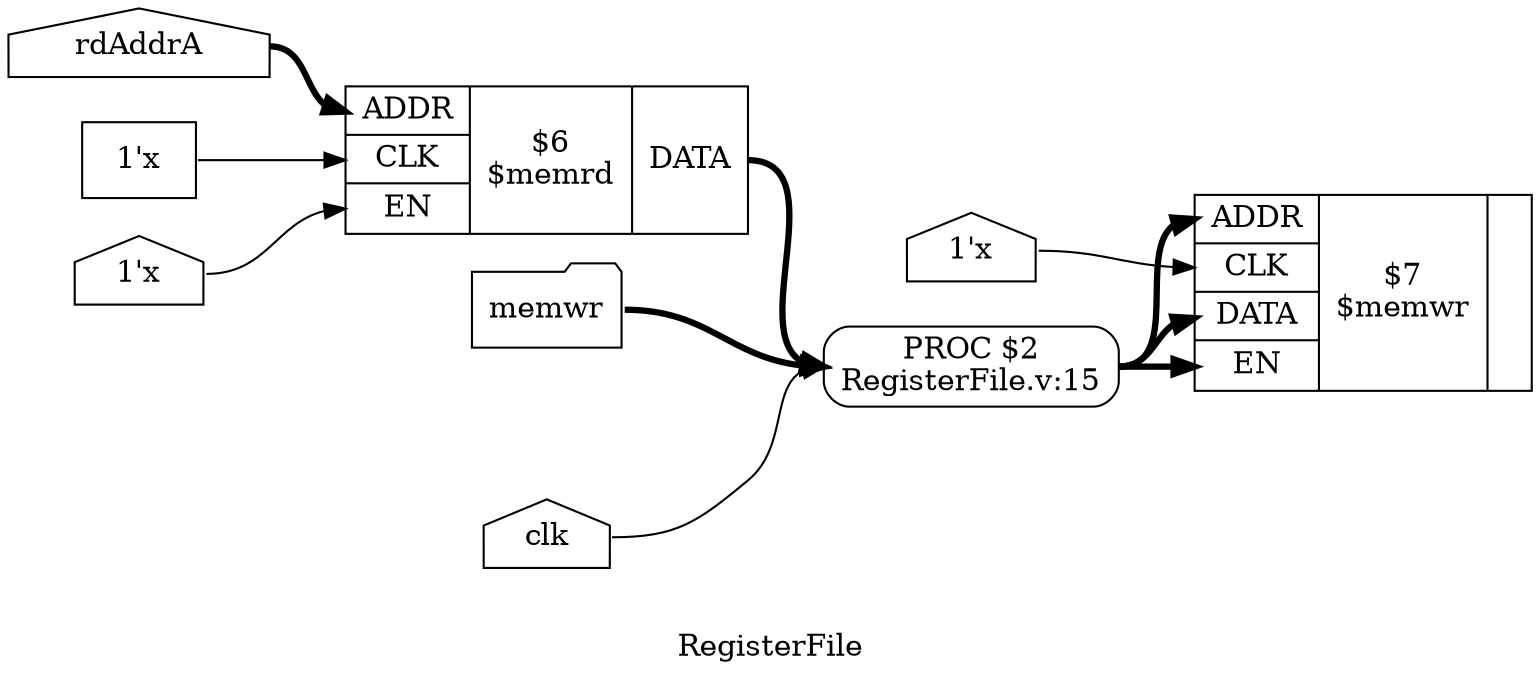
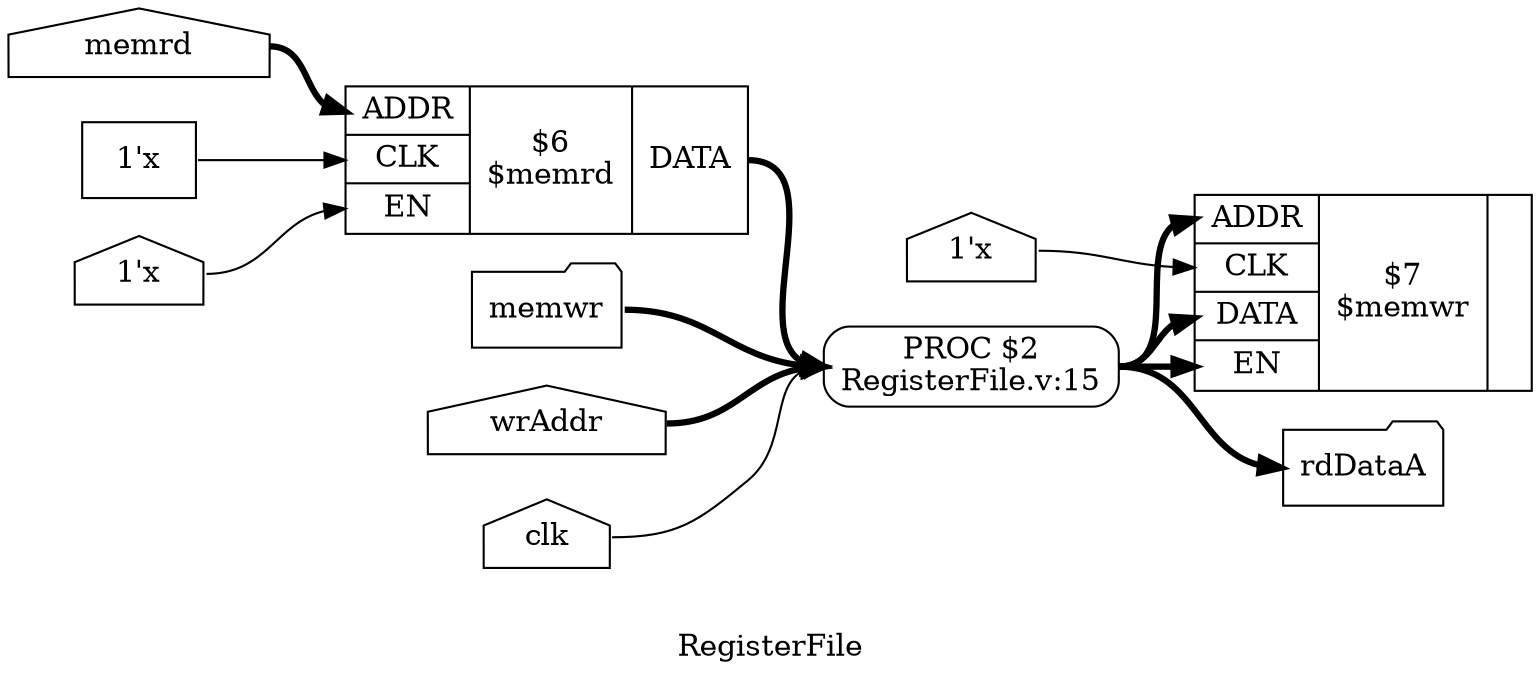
(139, 46) -> (139, 46)
none -> (547, 423)
none -> (1363, 468)
